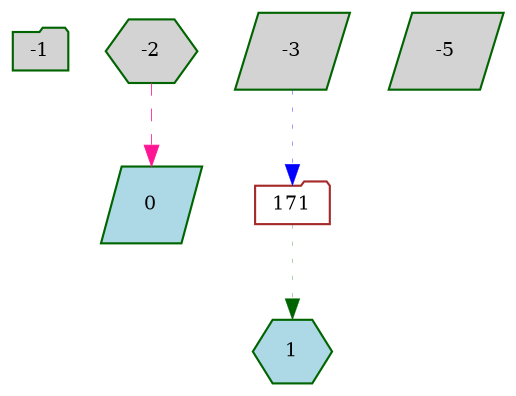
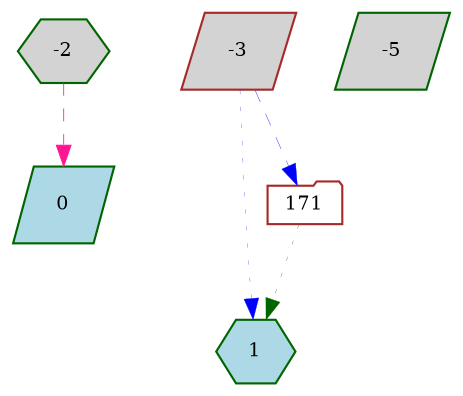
(41, 51) -> none
(292, 51) -> (239, 51)
(292, 127) -> (272, 128)
none -> (245, 194)
